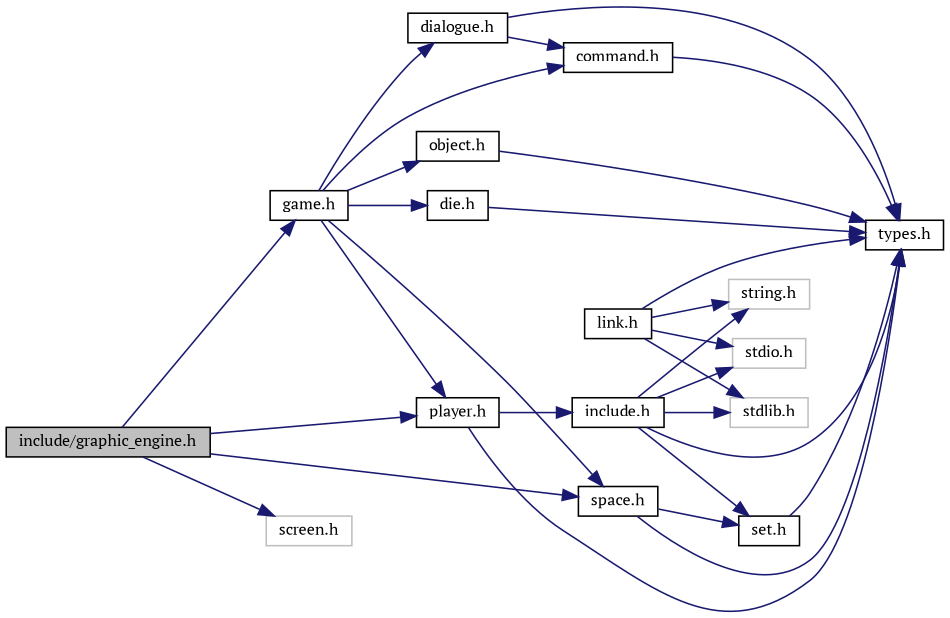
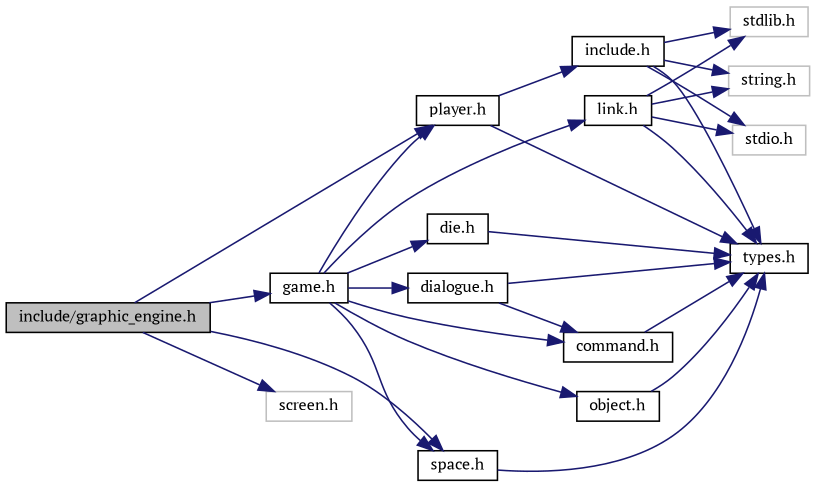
none -> (436, 183)
(769, 531) -> none
